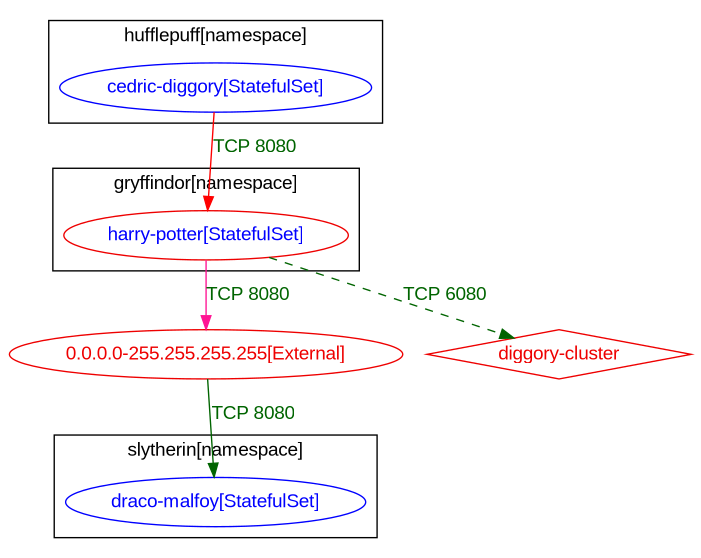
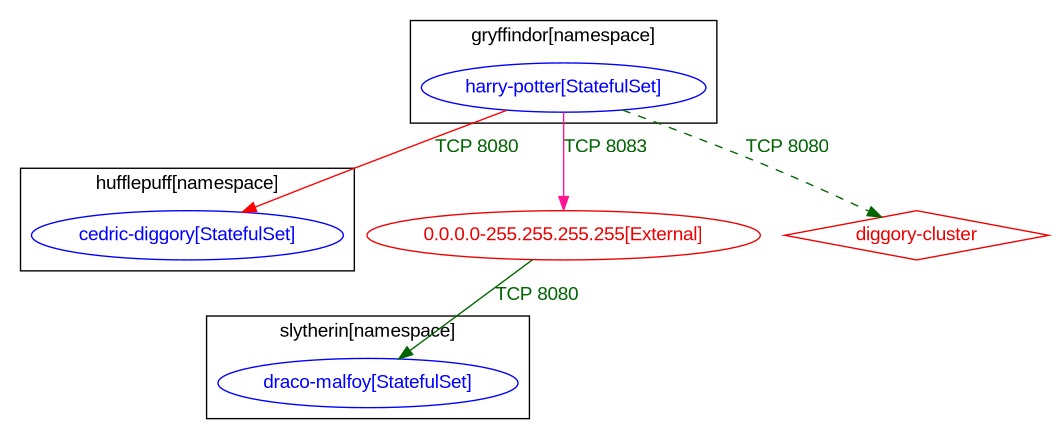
(211, 154) -> (381, 158)
(206, 235) -> (564, 88)
(248, 295) -> (605, 147)
(445, 295) -> (787, 147)
